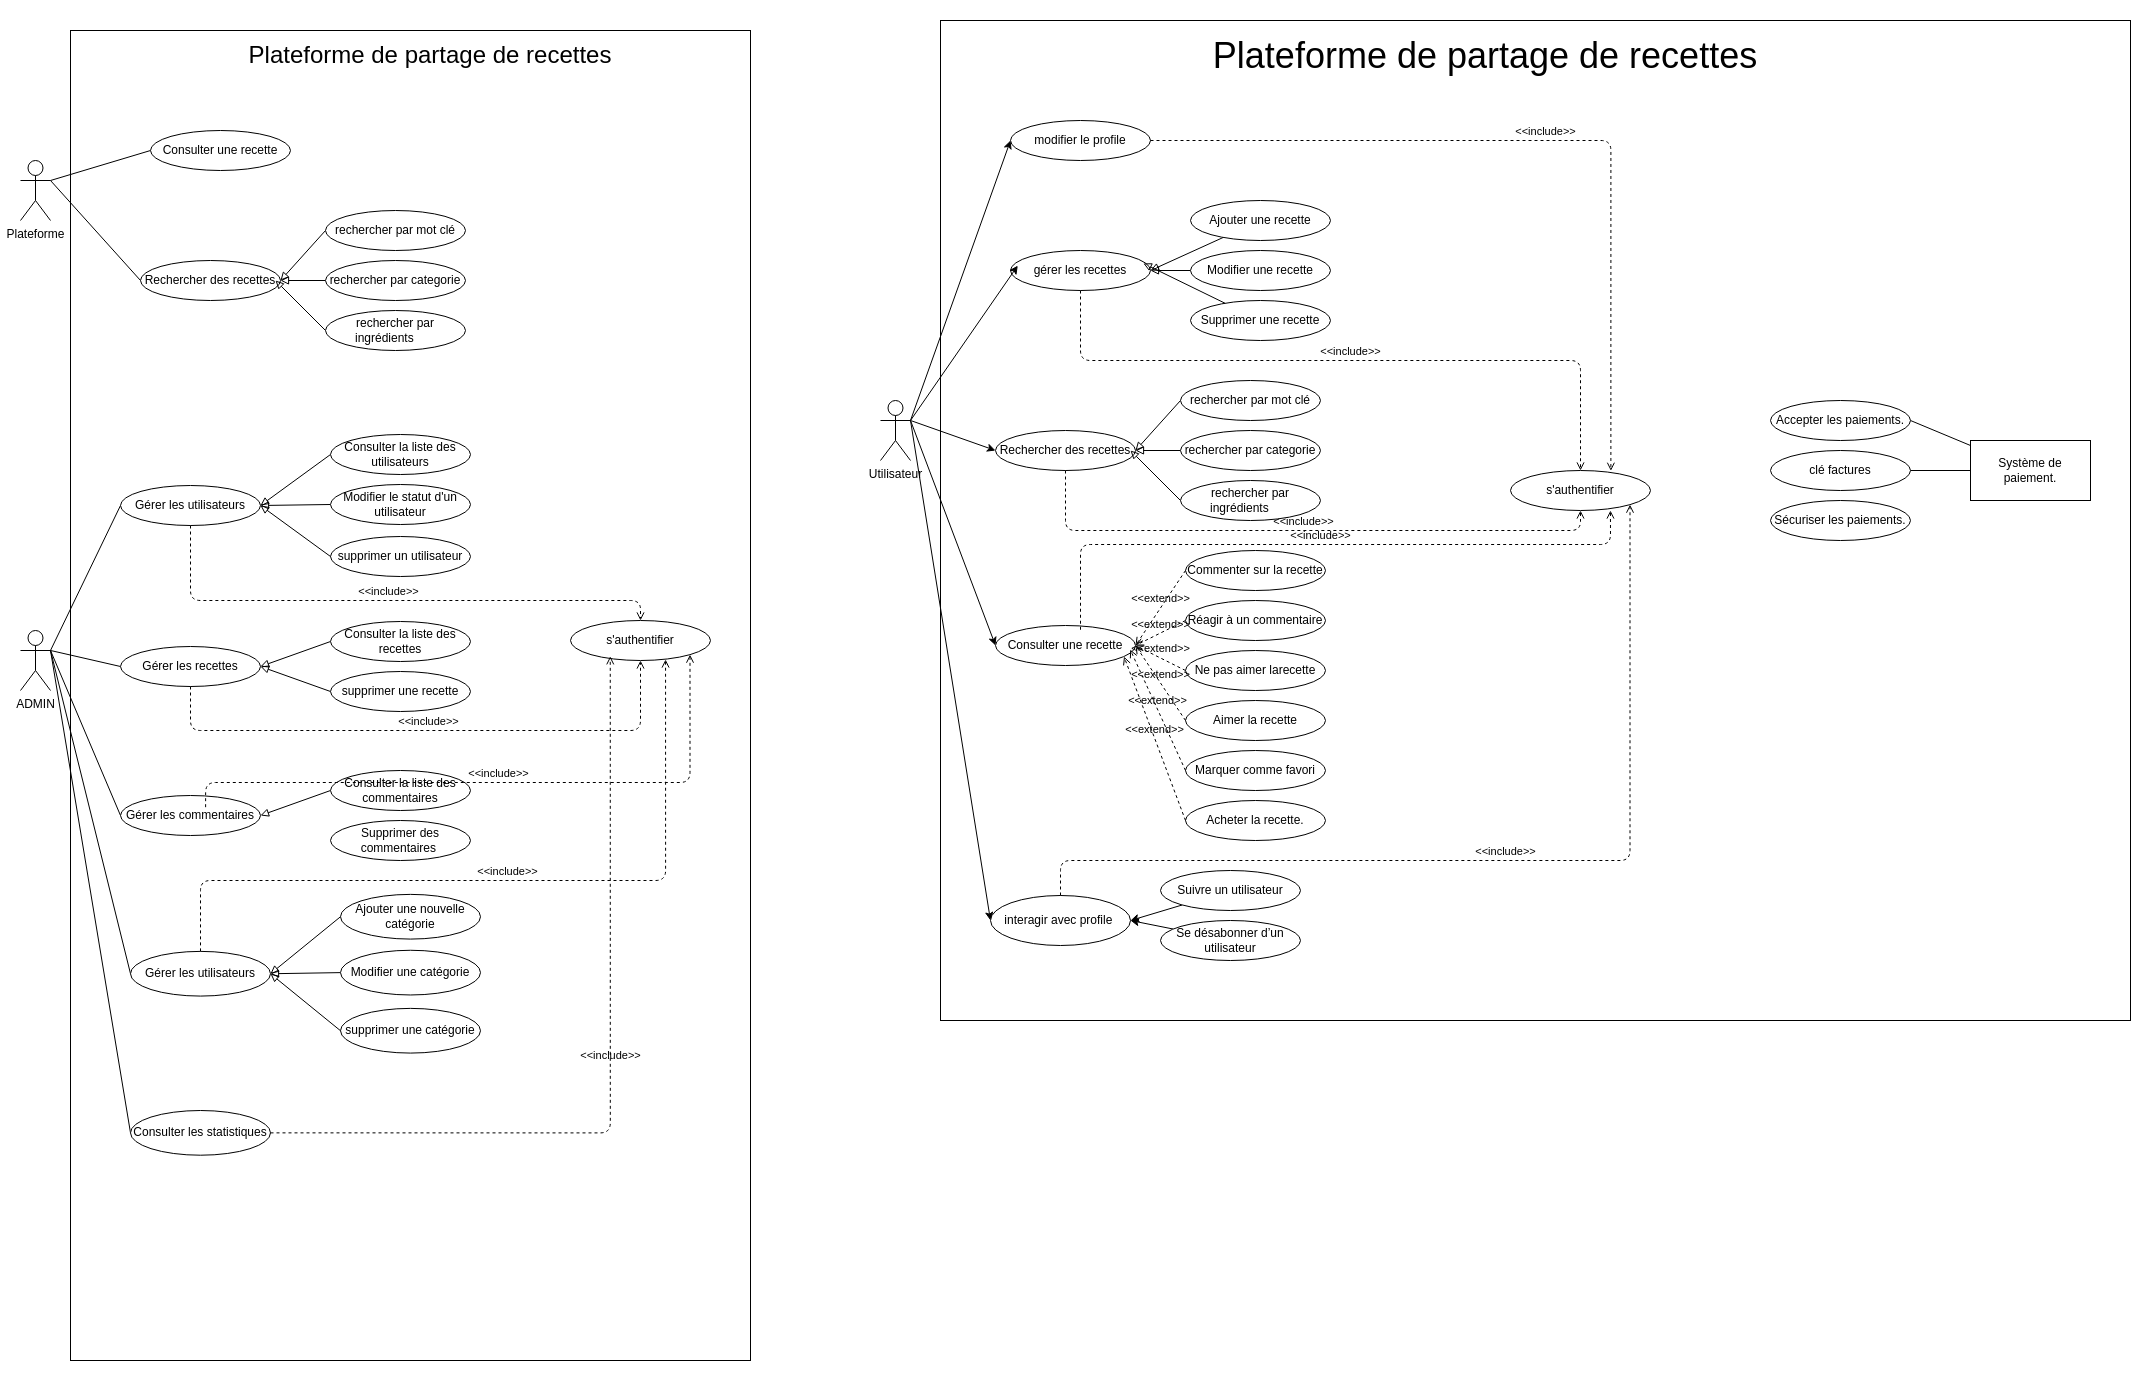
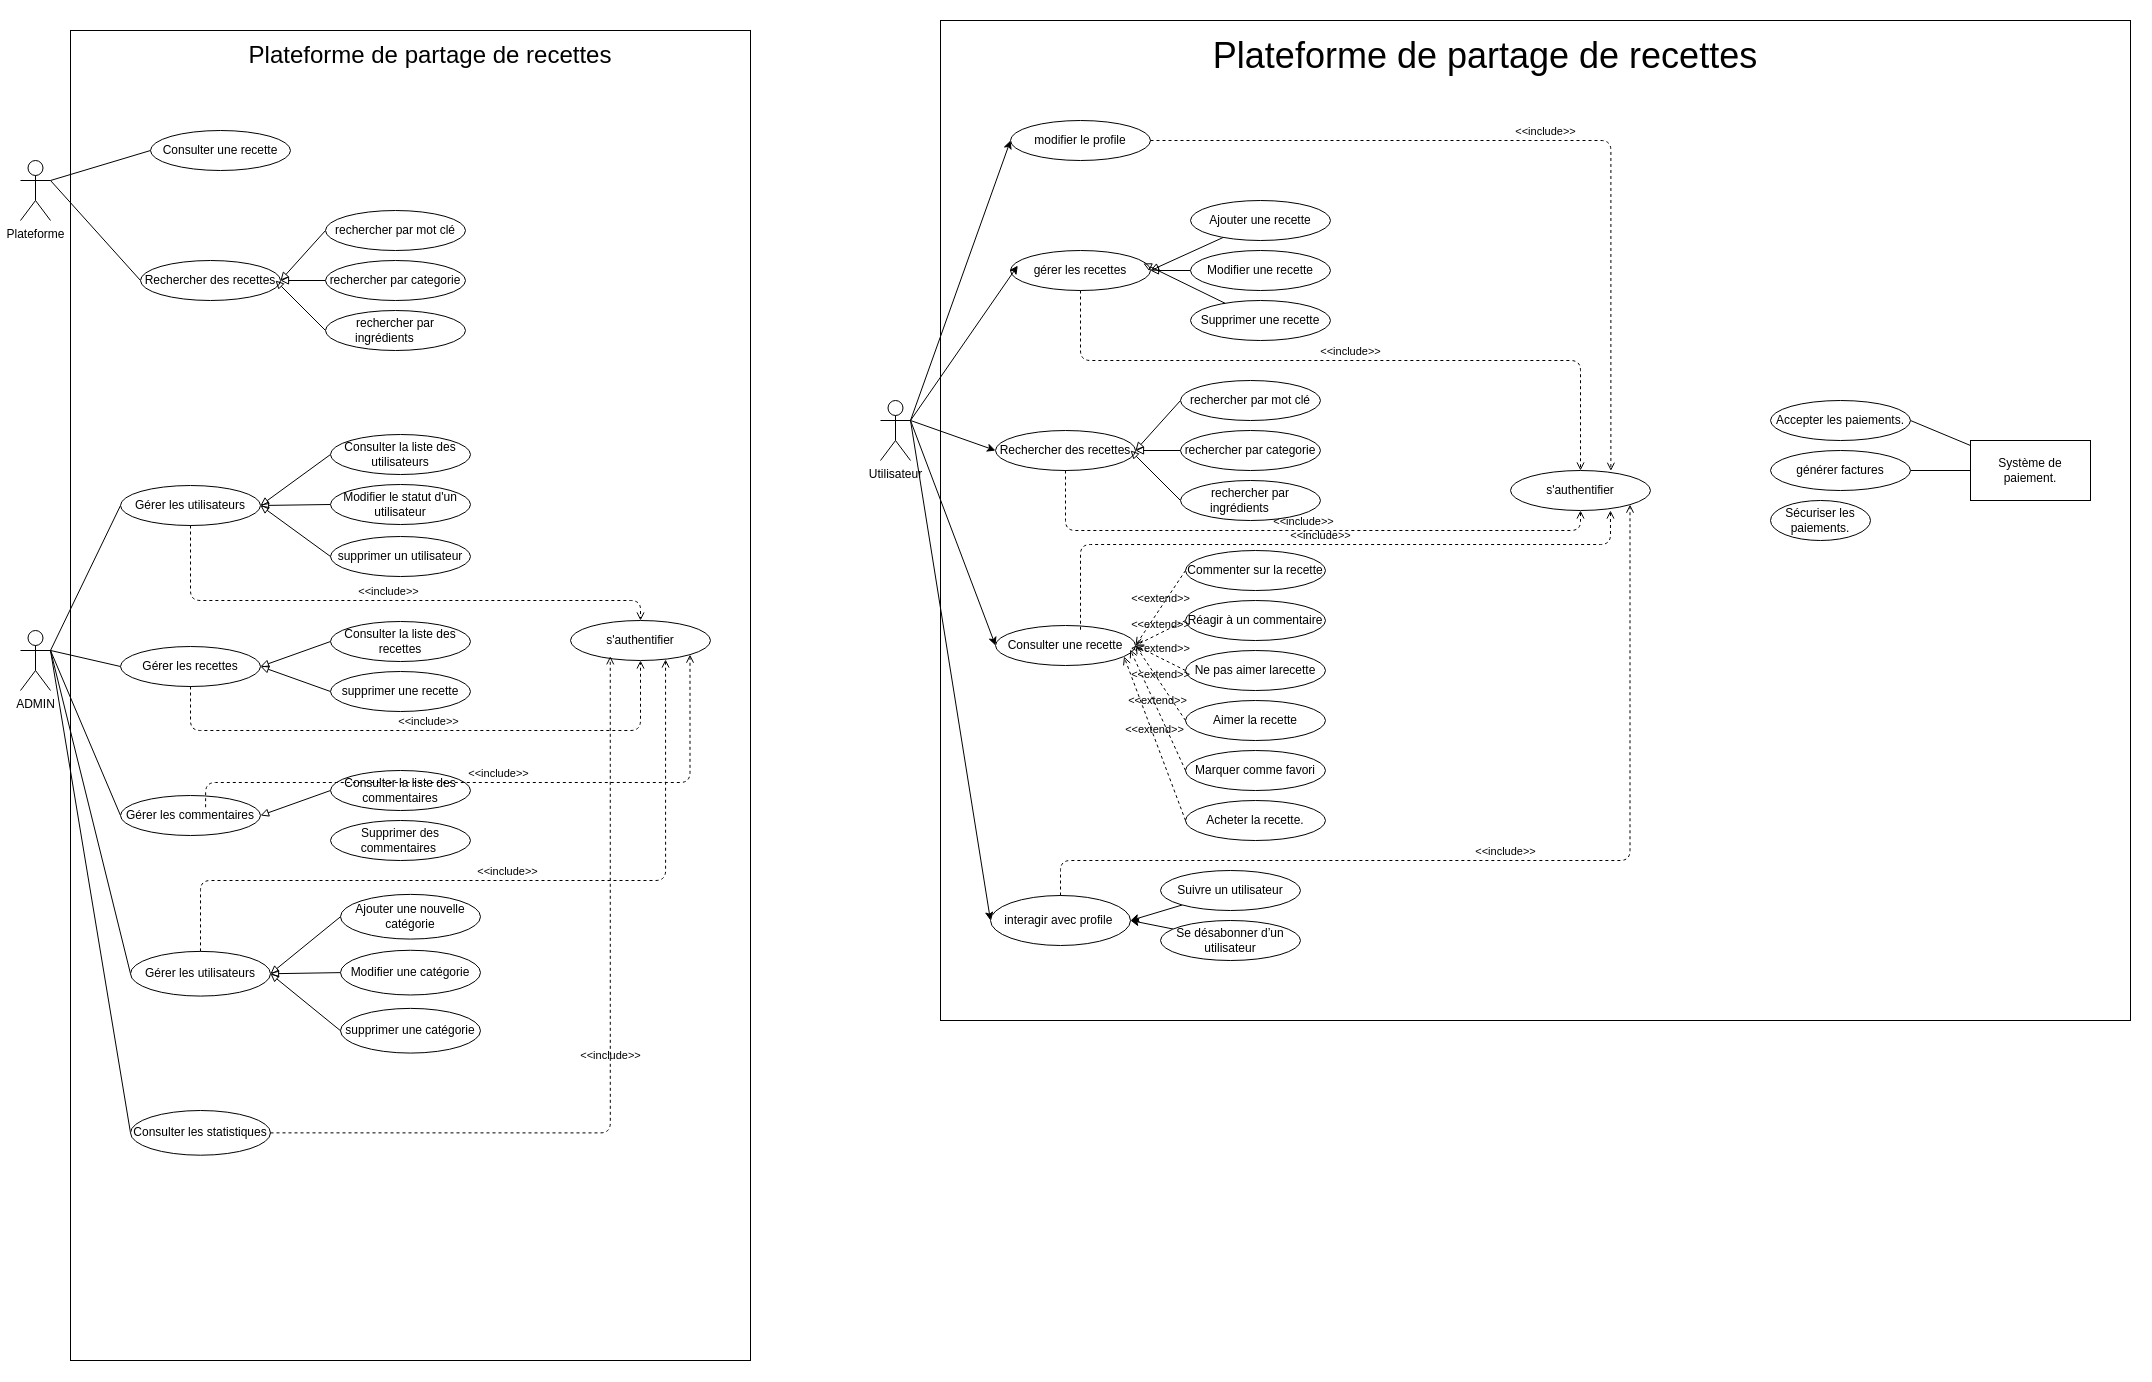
(1841, 471) -> (1841, 471)
(1841, 521) -> (1821, 521)
